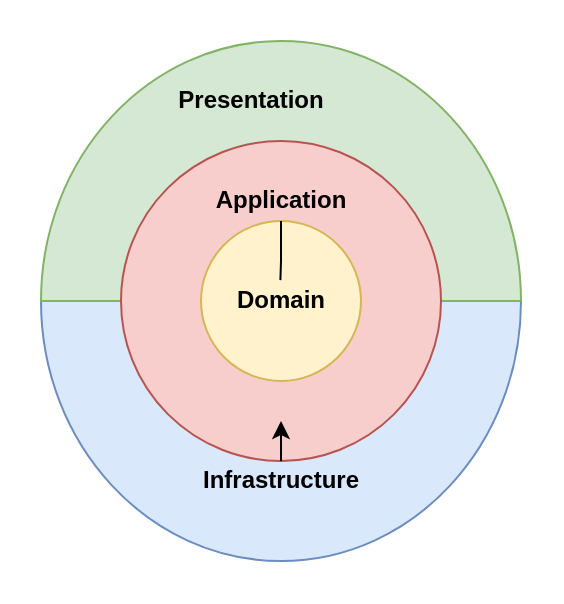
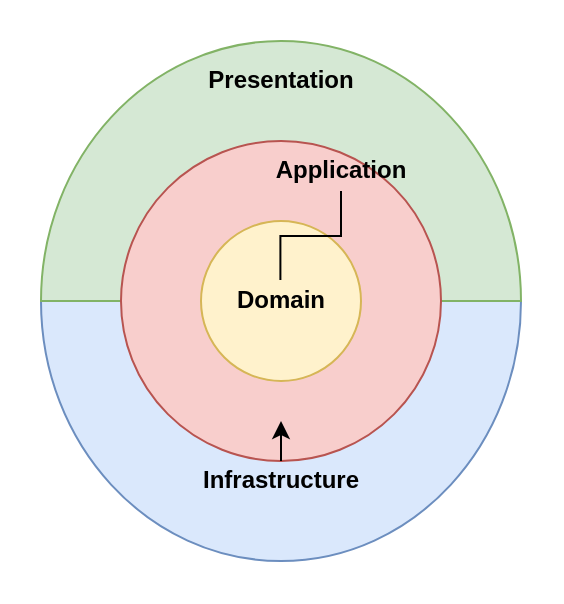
(251, 101) -> (281, 81)
(281, 201) -> (341, 171)
